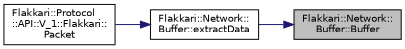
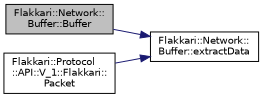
(271, 25) -> (127, 32)
